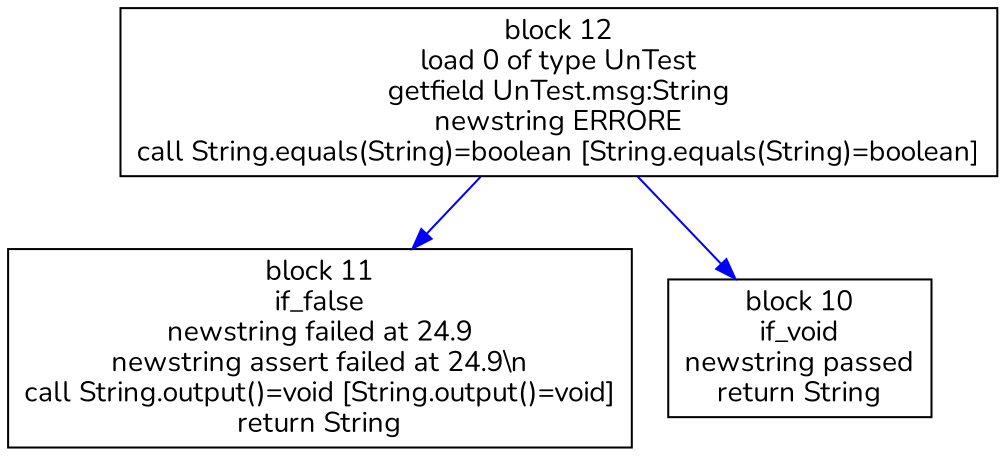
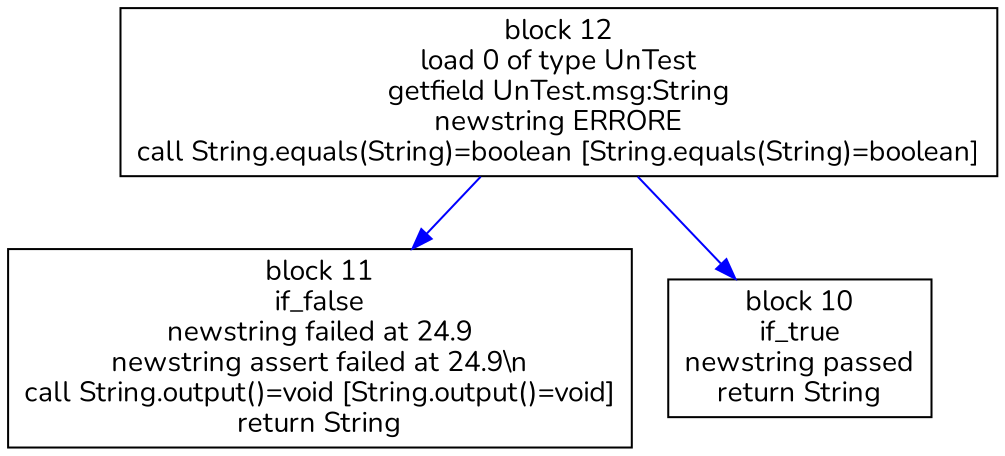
(800, 348) -> (800, 348)
